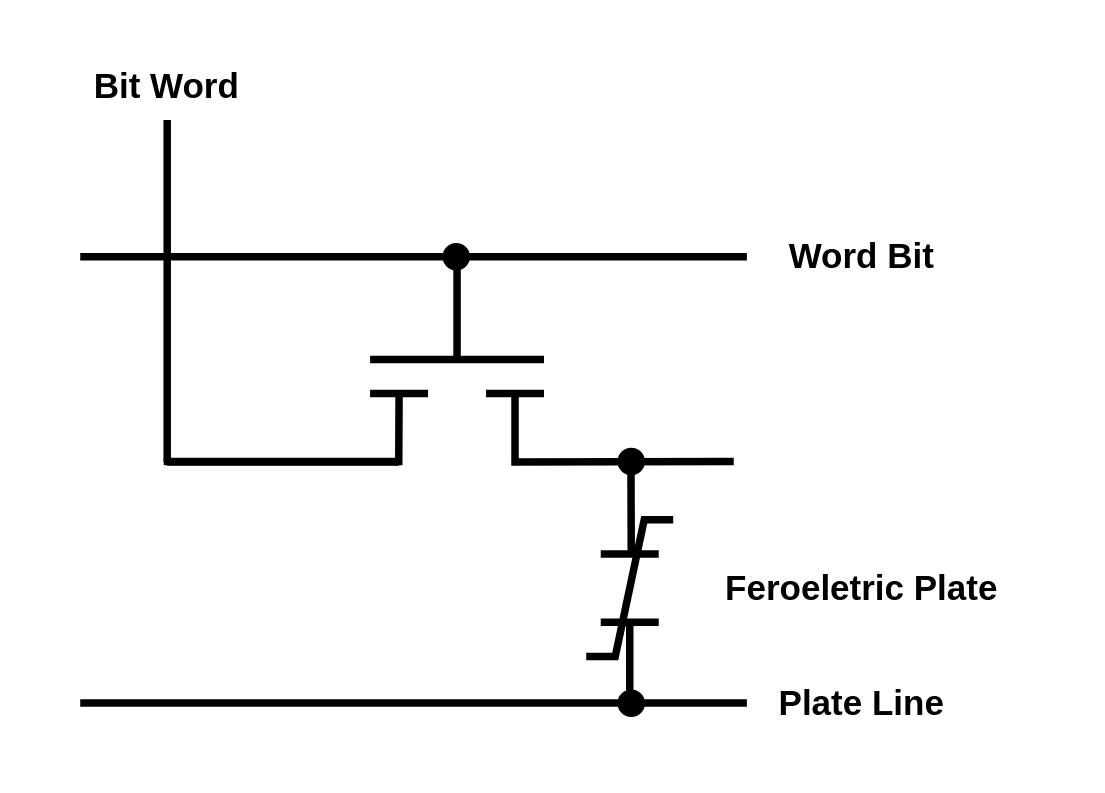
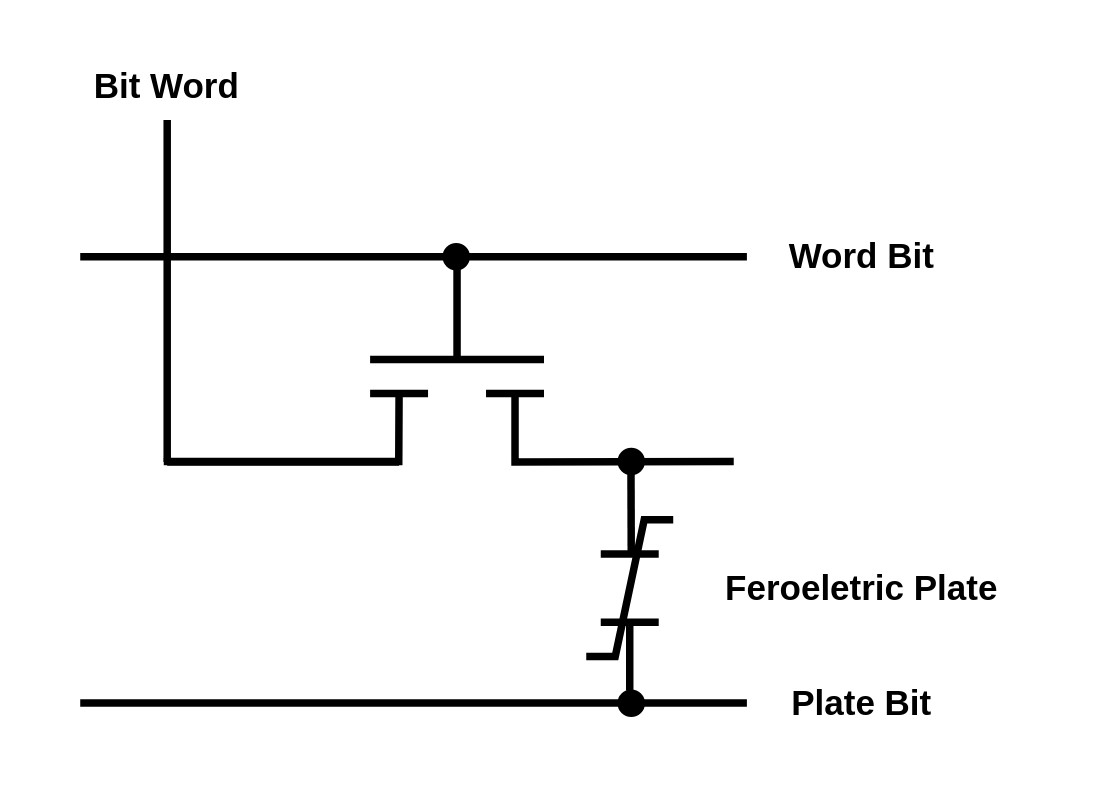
(863, 704) -> (863, 704)
